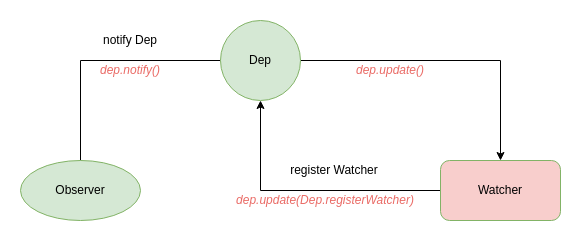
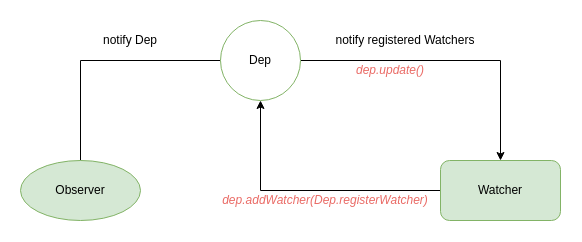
none -> (406, 41)
(261, 61) -> (261, 61)
(131, 71) -> none
(335, 171) -> none
(501, 191) -> (501, 191)
(326, 201) -> (326, 201)
